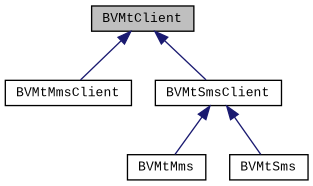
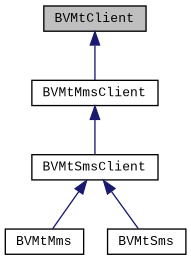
(185, 60) -> (95, 137)
